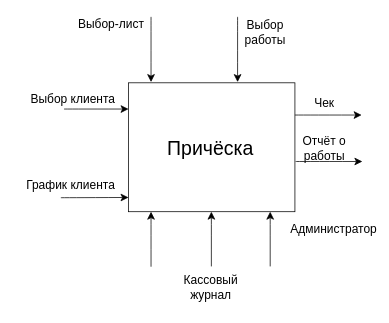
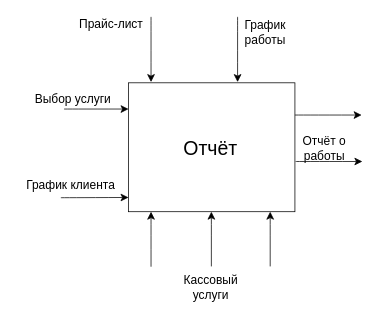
(111, 24) -> (111, 24)
(266, 33) -> (266, 33)
(73, 99) -> (73, 99)
(325, 103) -> none
(211, 149) -> (211, 149)
(334, 229) -> none
(211, 288) -> (211, 288)
